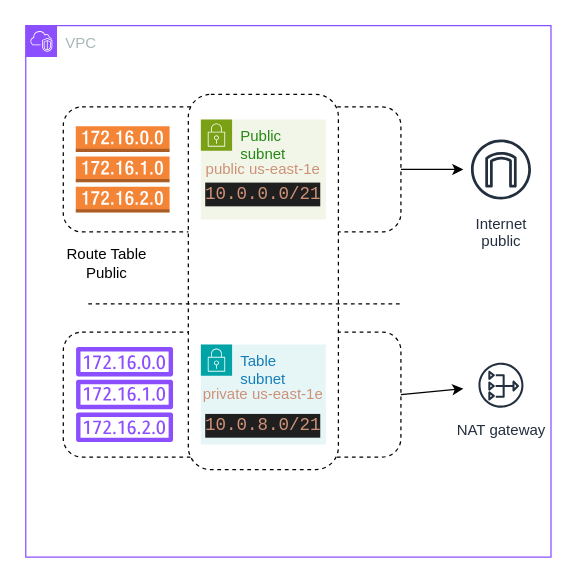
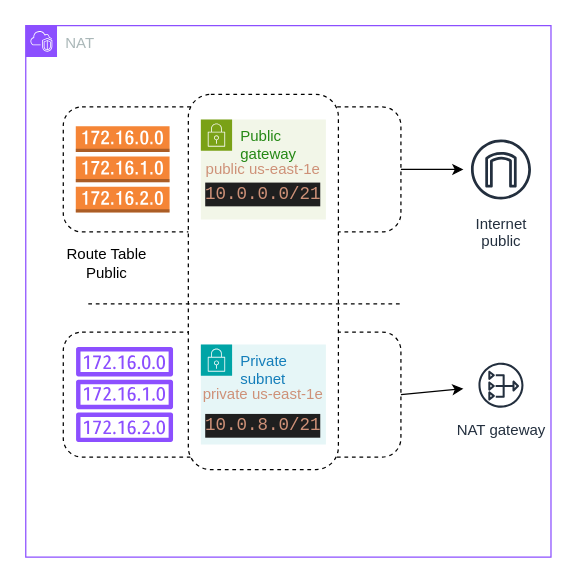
(78, 43) -> (78, 43)
(283, 146) -> (283, 146)
(283, 371) -> (283, 371)
